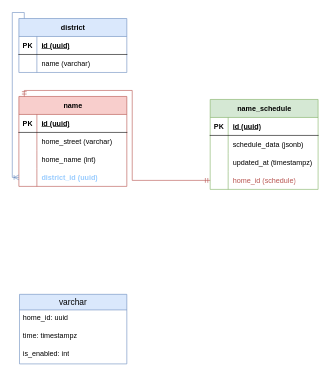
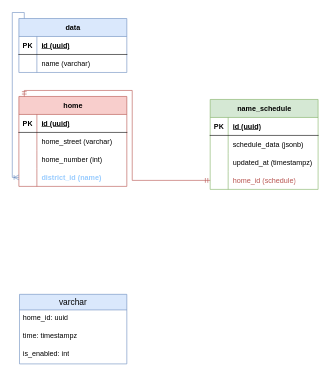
(73, 27) -> (73, 27)
(73, 105) -> (73, 105)
(70, 159) -> (74, 159)
(73, 177) -> (74, 177)
